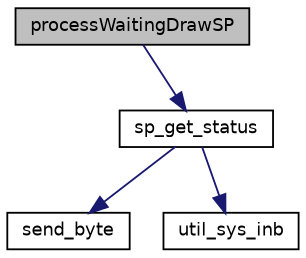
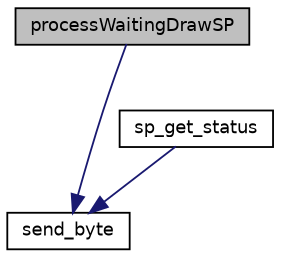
(159, 70) -> (100, 119)
(231, 231) -> none
